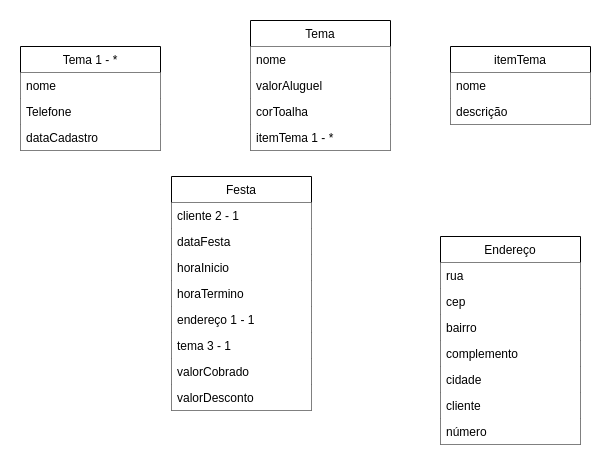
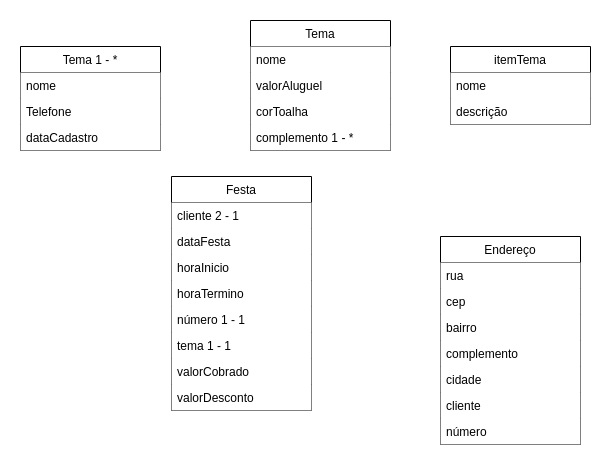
(297, 138) -> (307, 138)
(219, 320) -> (213, 320)
(206, 346) -> (206, 346)
